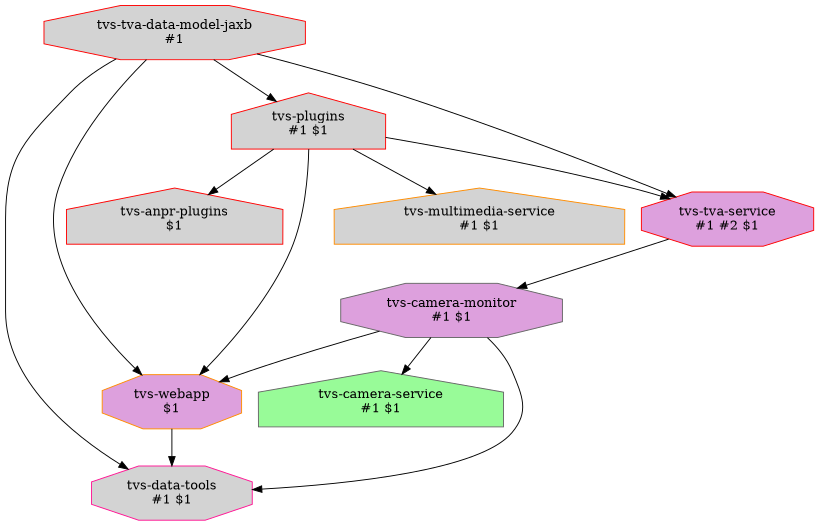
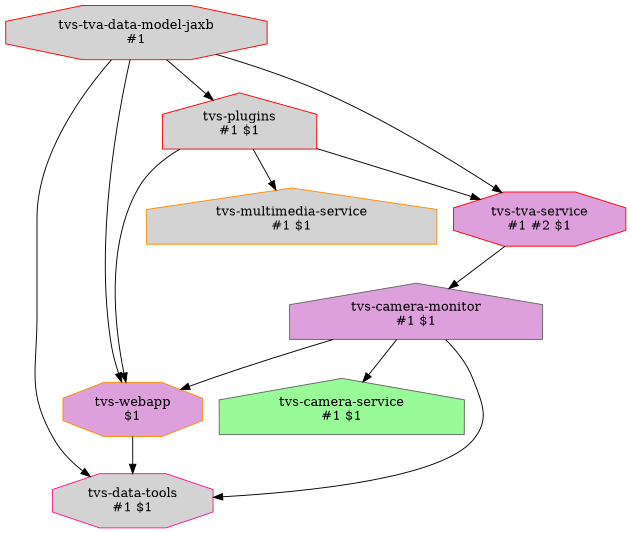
(175, 219) -> none
(452, 310) -> (416, 314)
